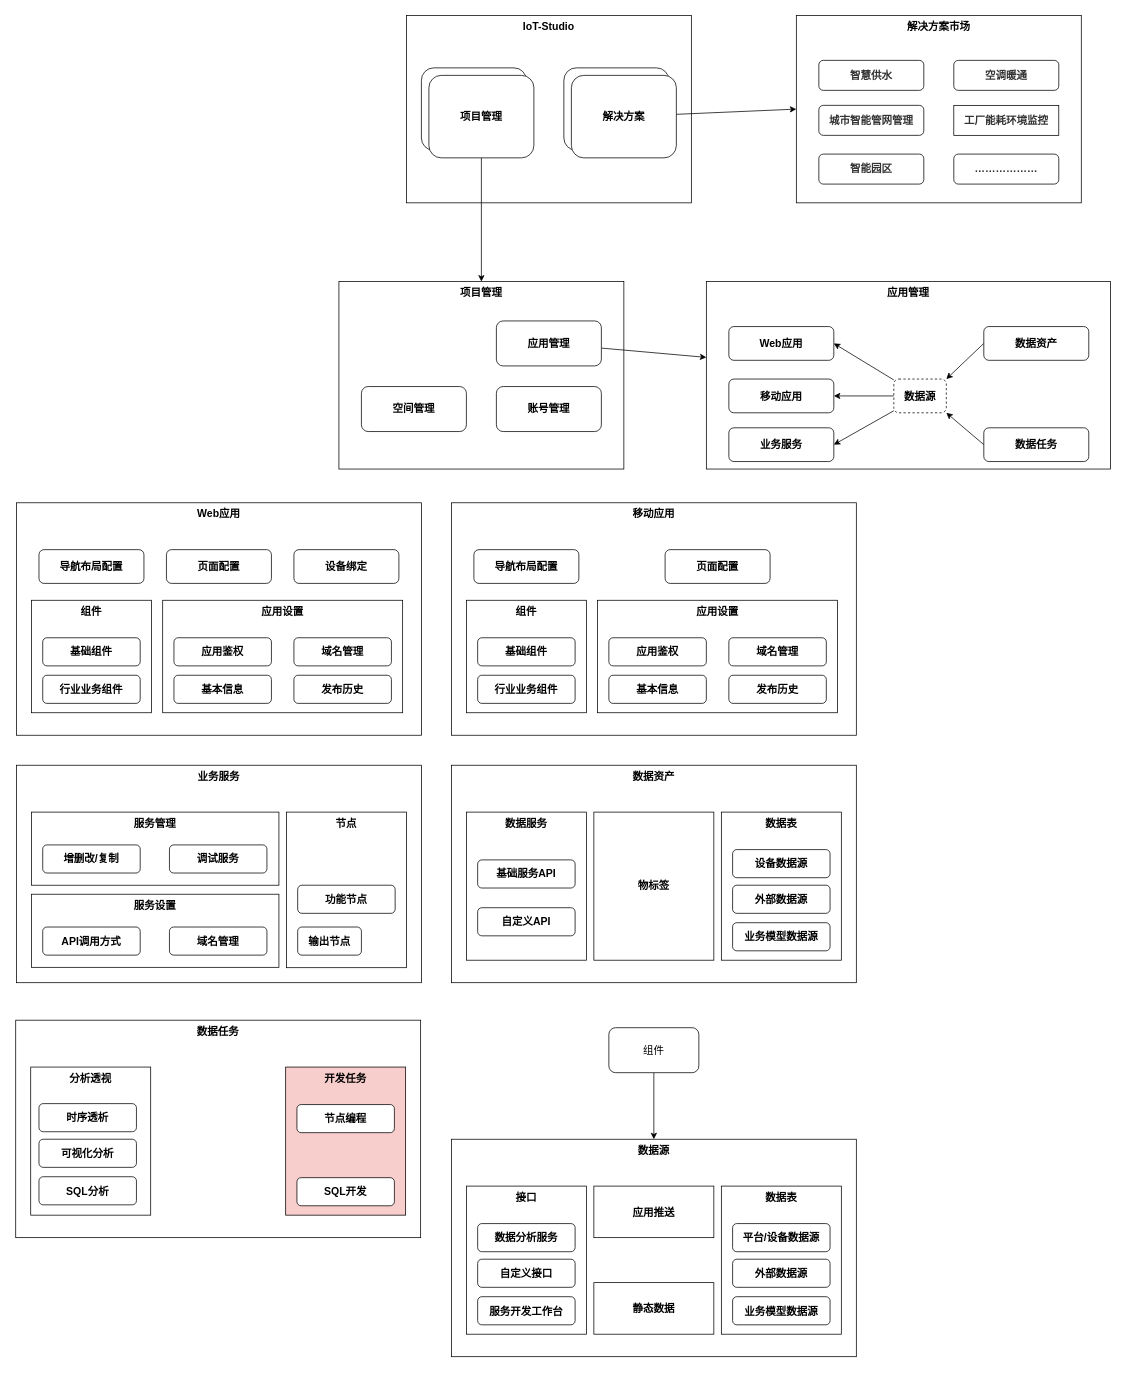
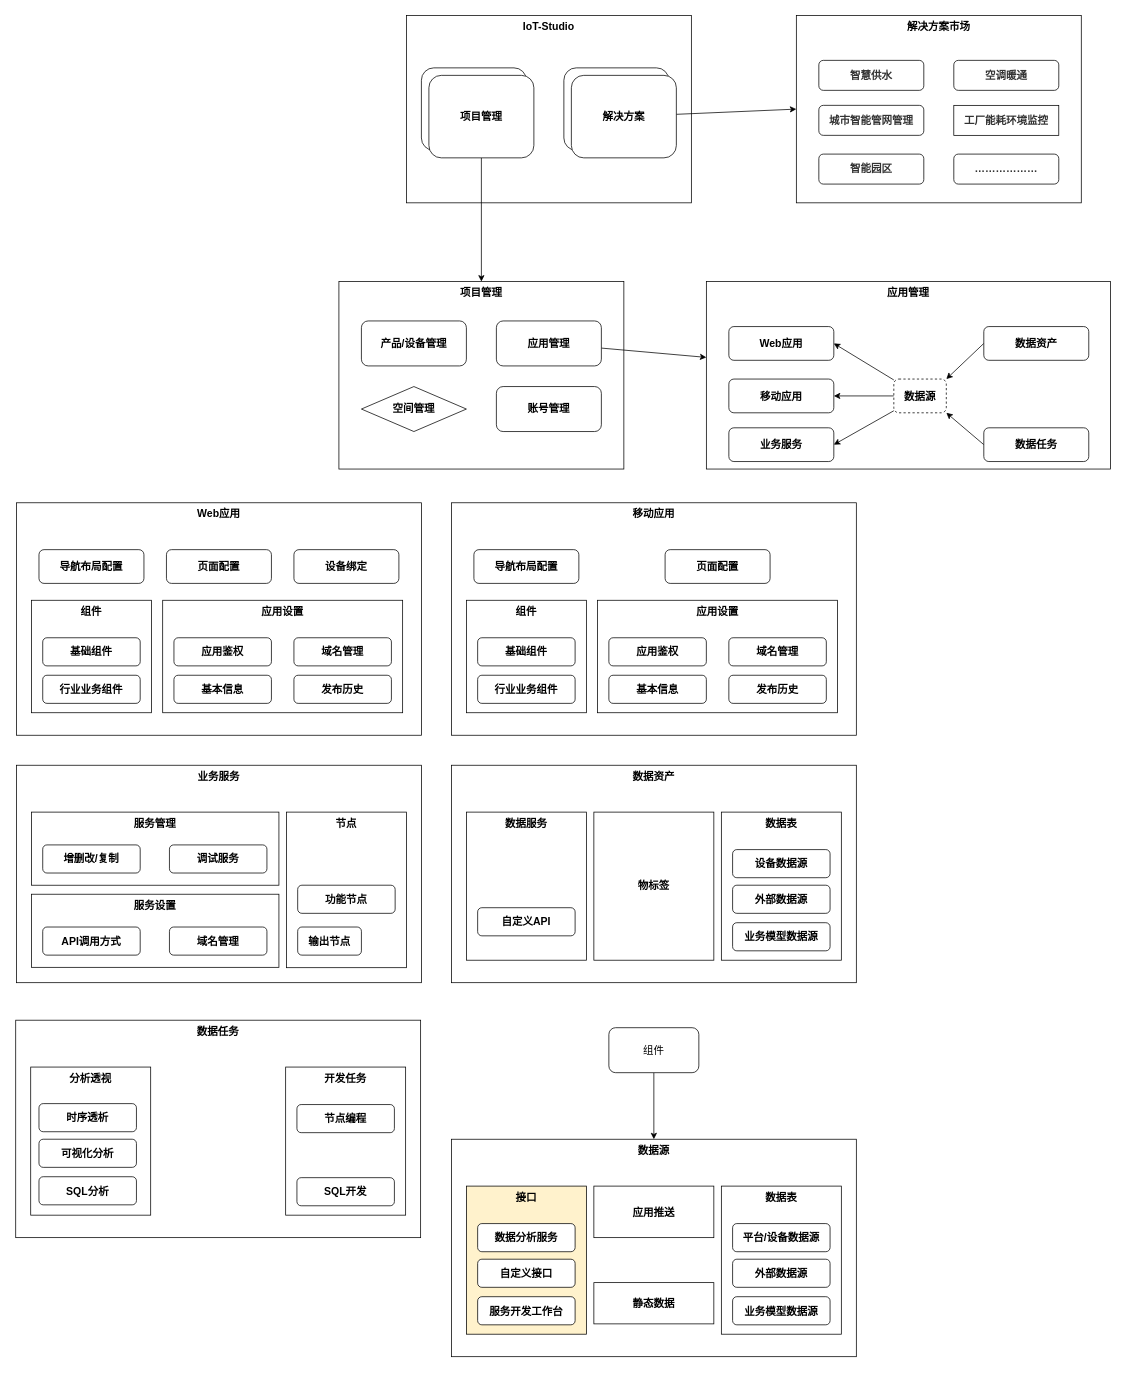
none -> (414, 344)
(414, 409) -> (414, 409)
(526, 874) -> none
(345, 1141) -> (345, 1141)
(526, 1198) -> (526, 1198)
(654, 1309) -> (654, 1304)
